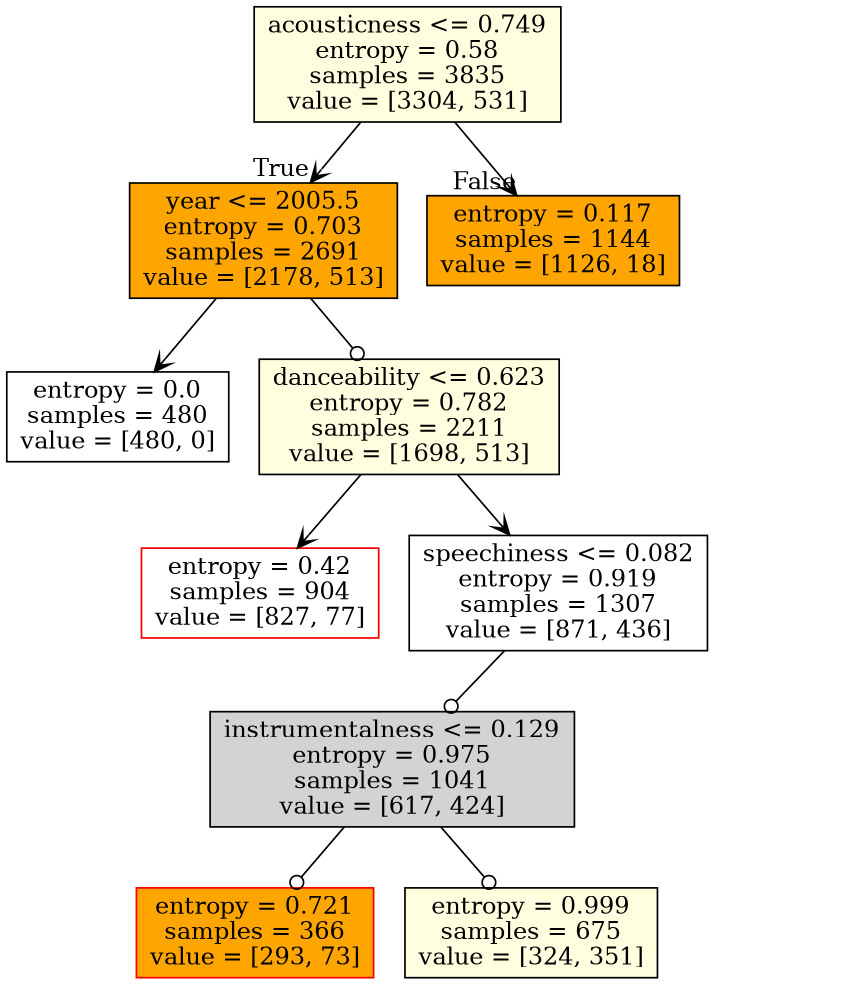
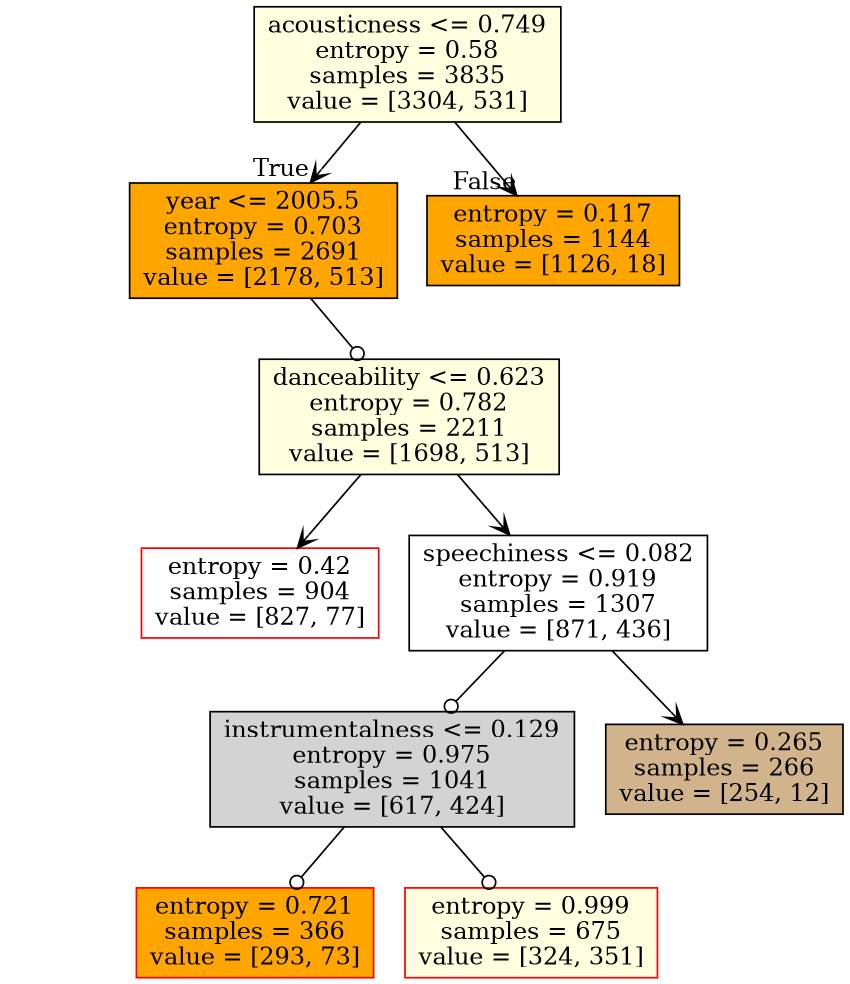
(118, 417) -> none
none -> (724, 769)
(531, 933) -> (531, 933)
